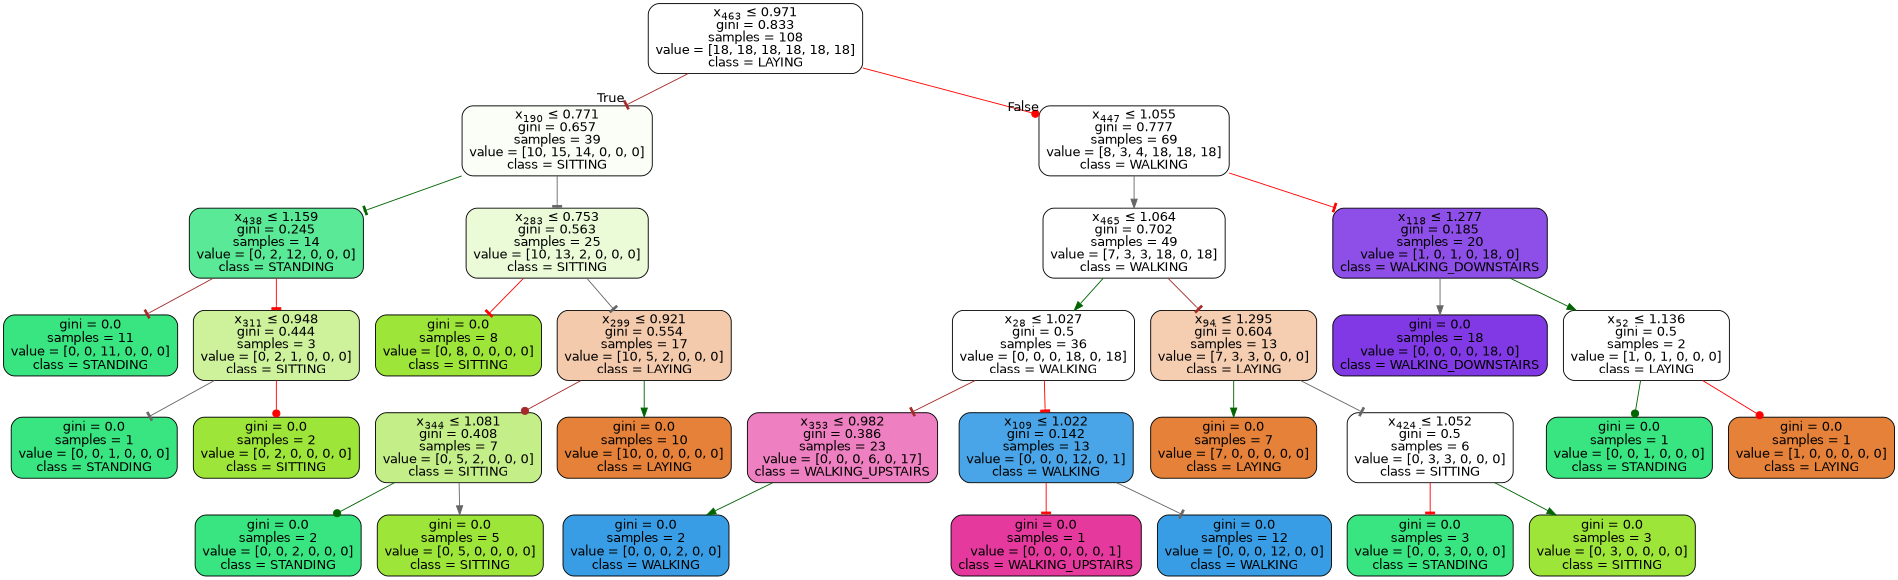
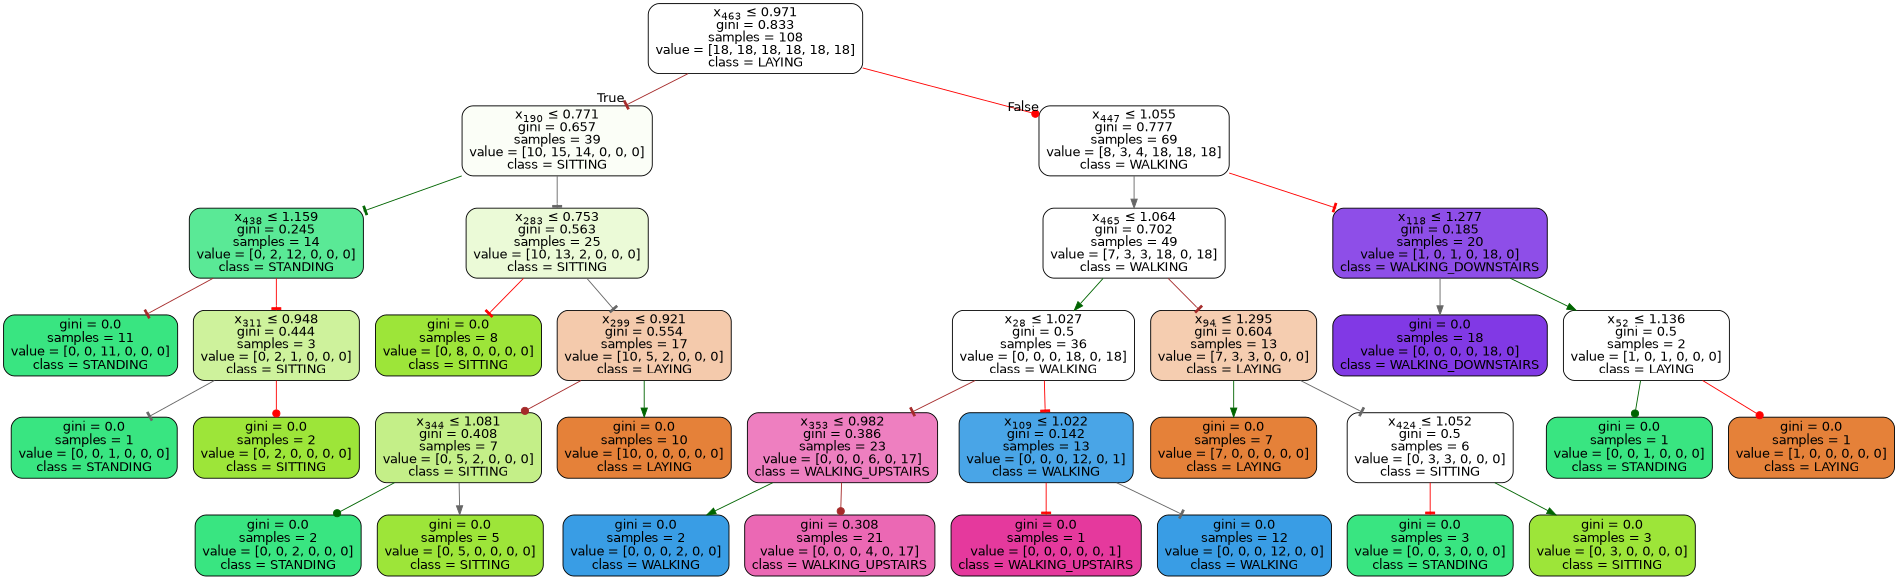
none -> (840, 546)
